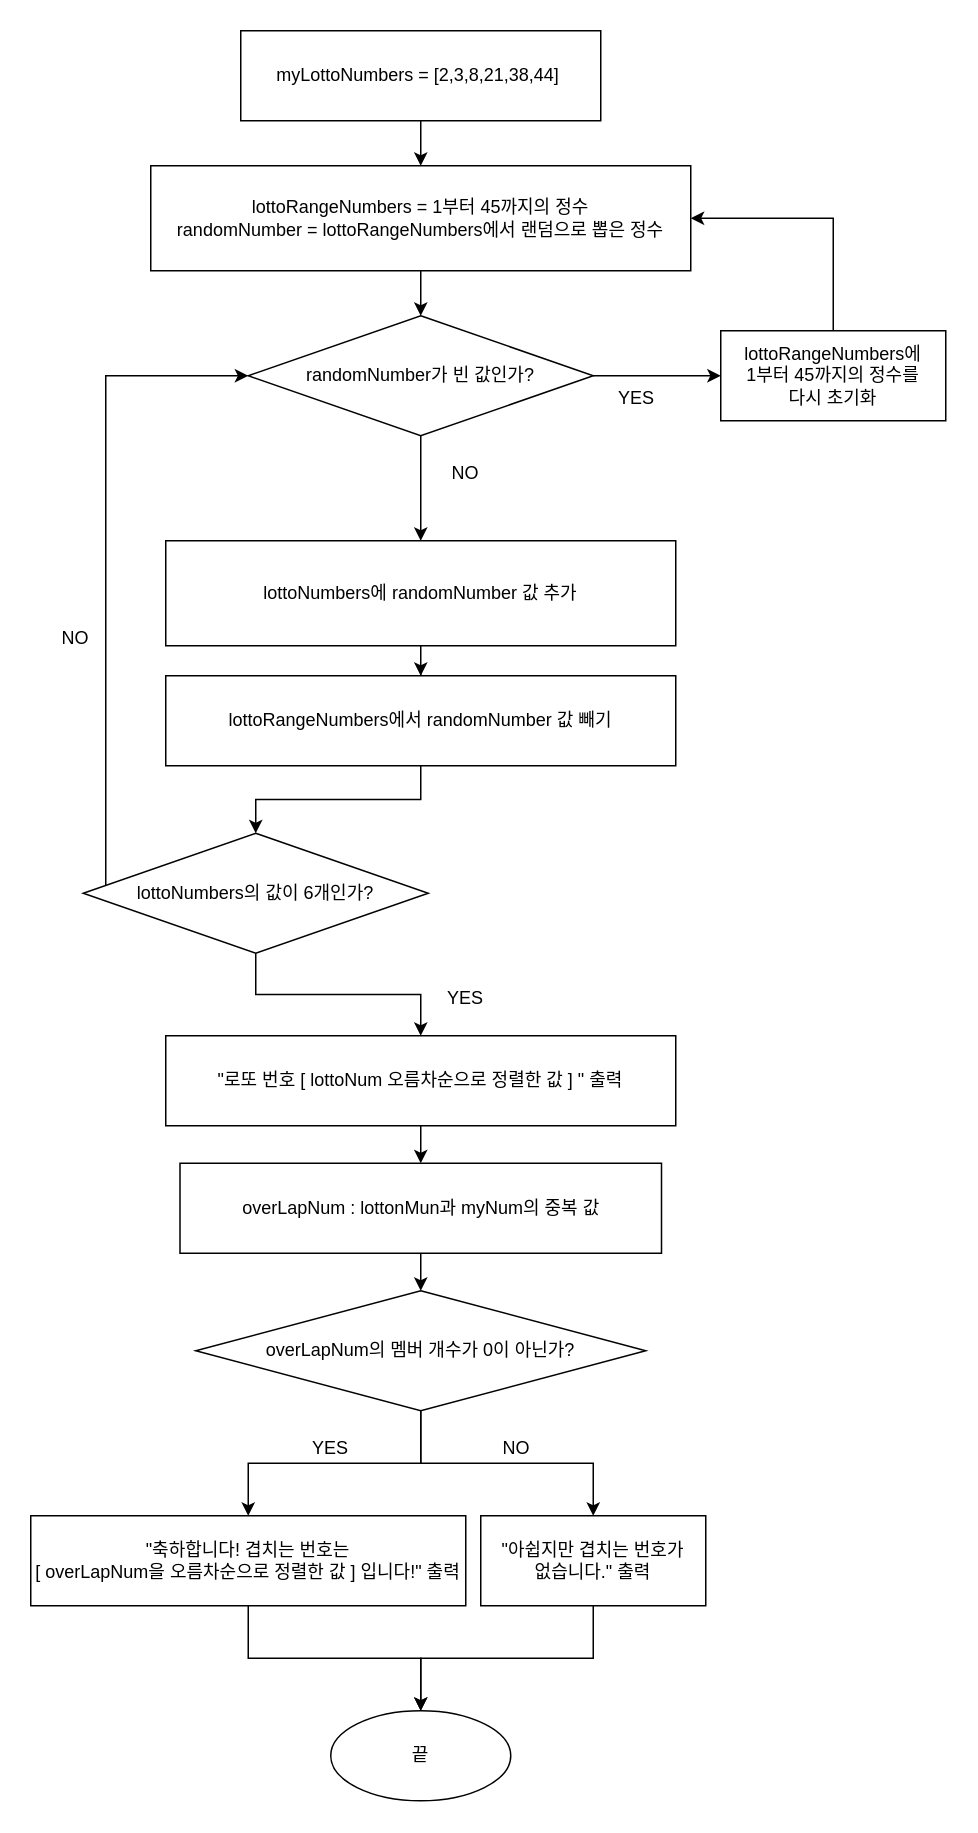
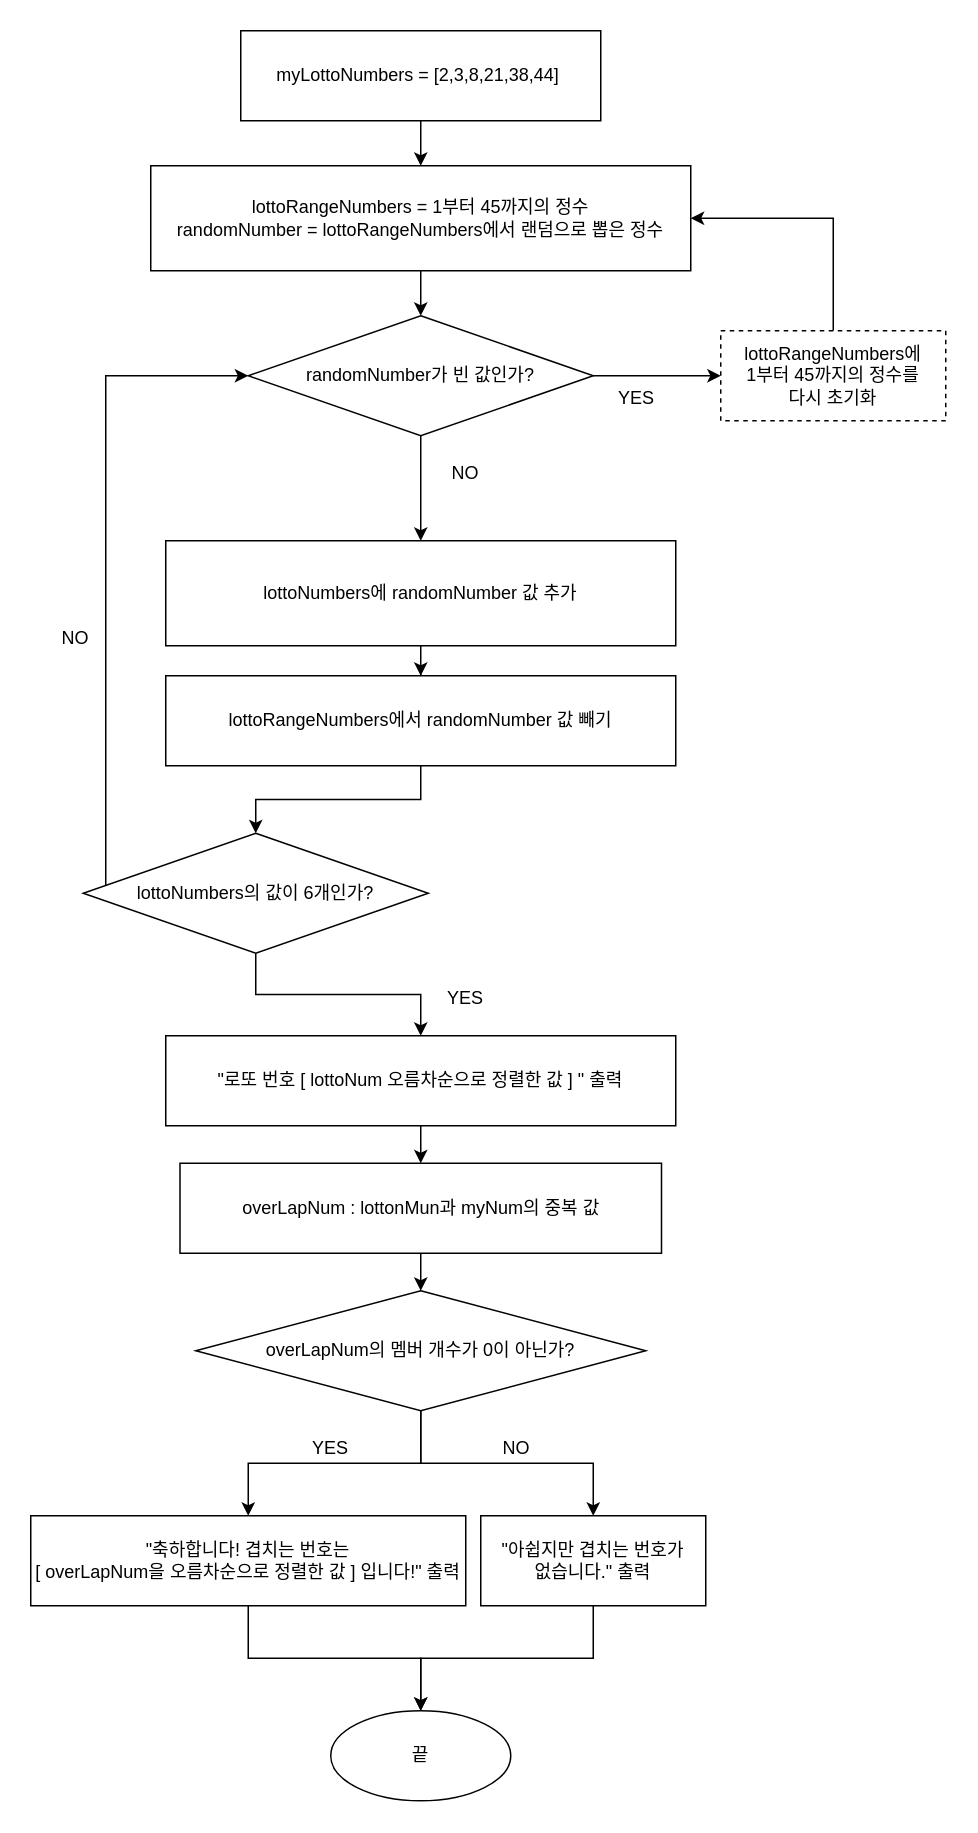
(833, 376) -> (833, 376)
